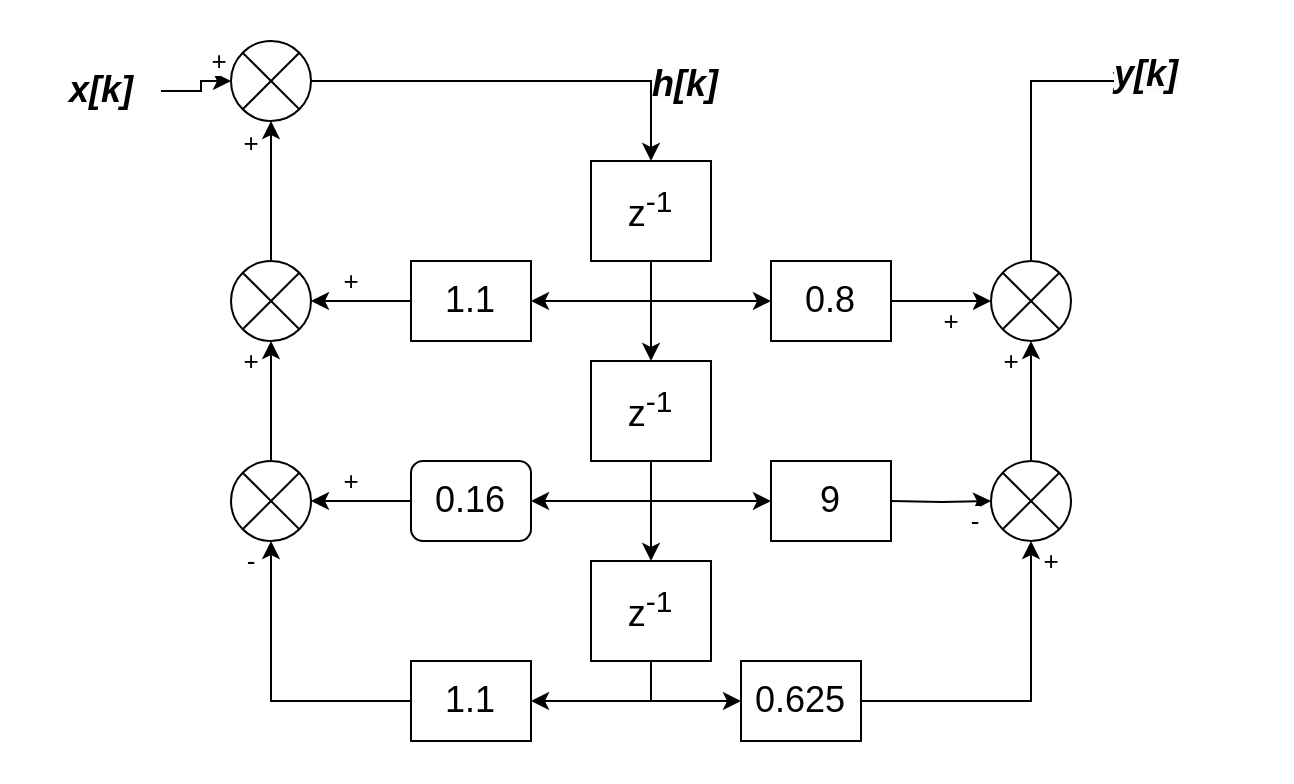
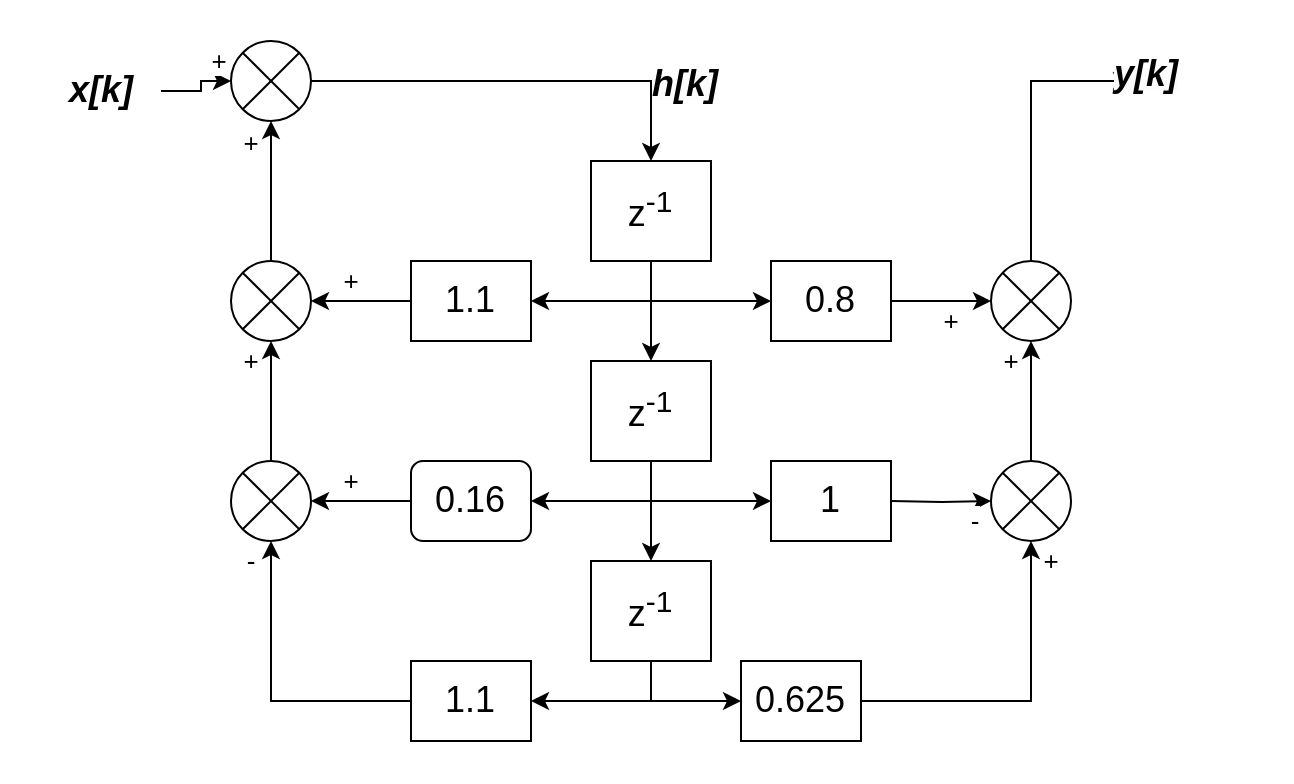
(831, 501) -> (831, 501)
